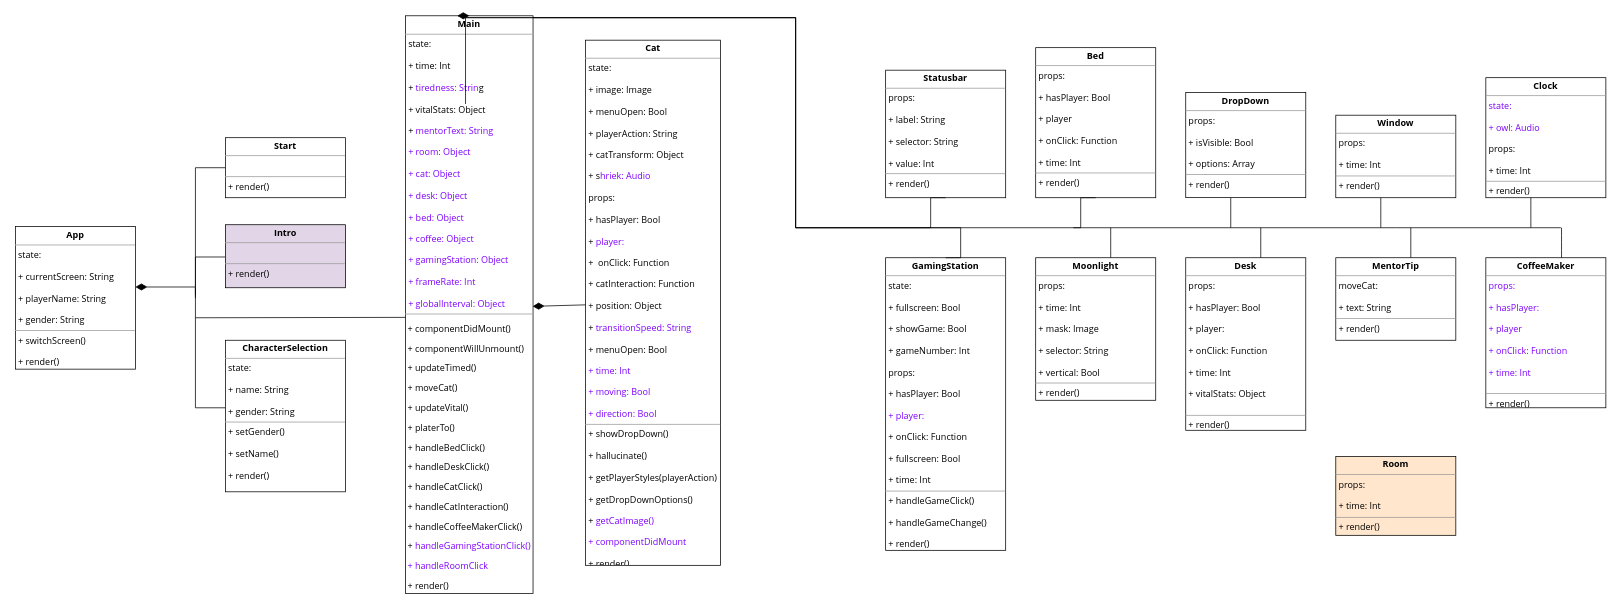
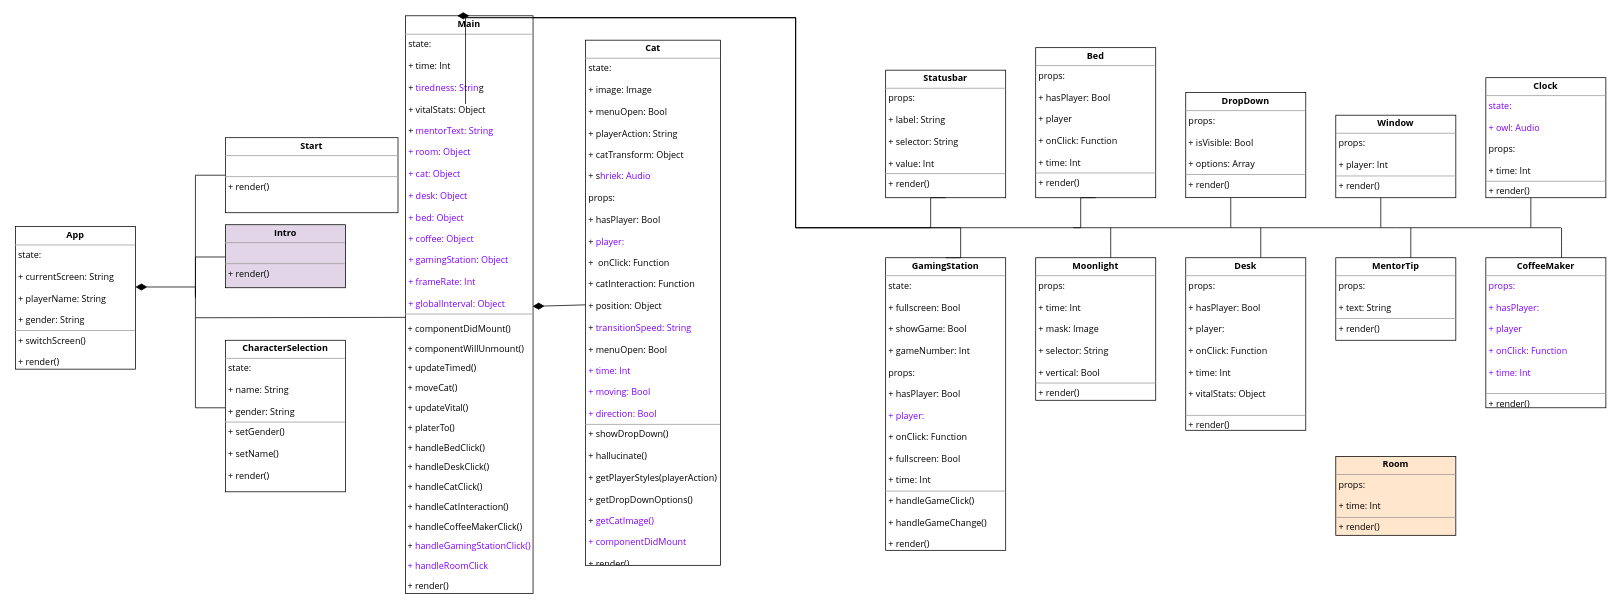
(1359, 137) -> (1363, 137)
(285, 168) -> (312, 175)
(1366, 279) -> (1366, 279)
